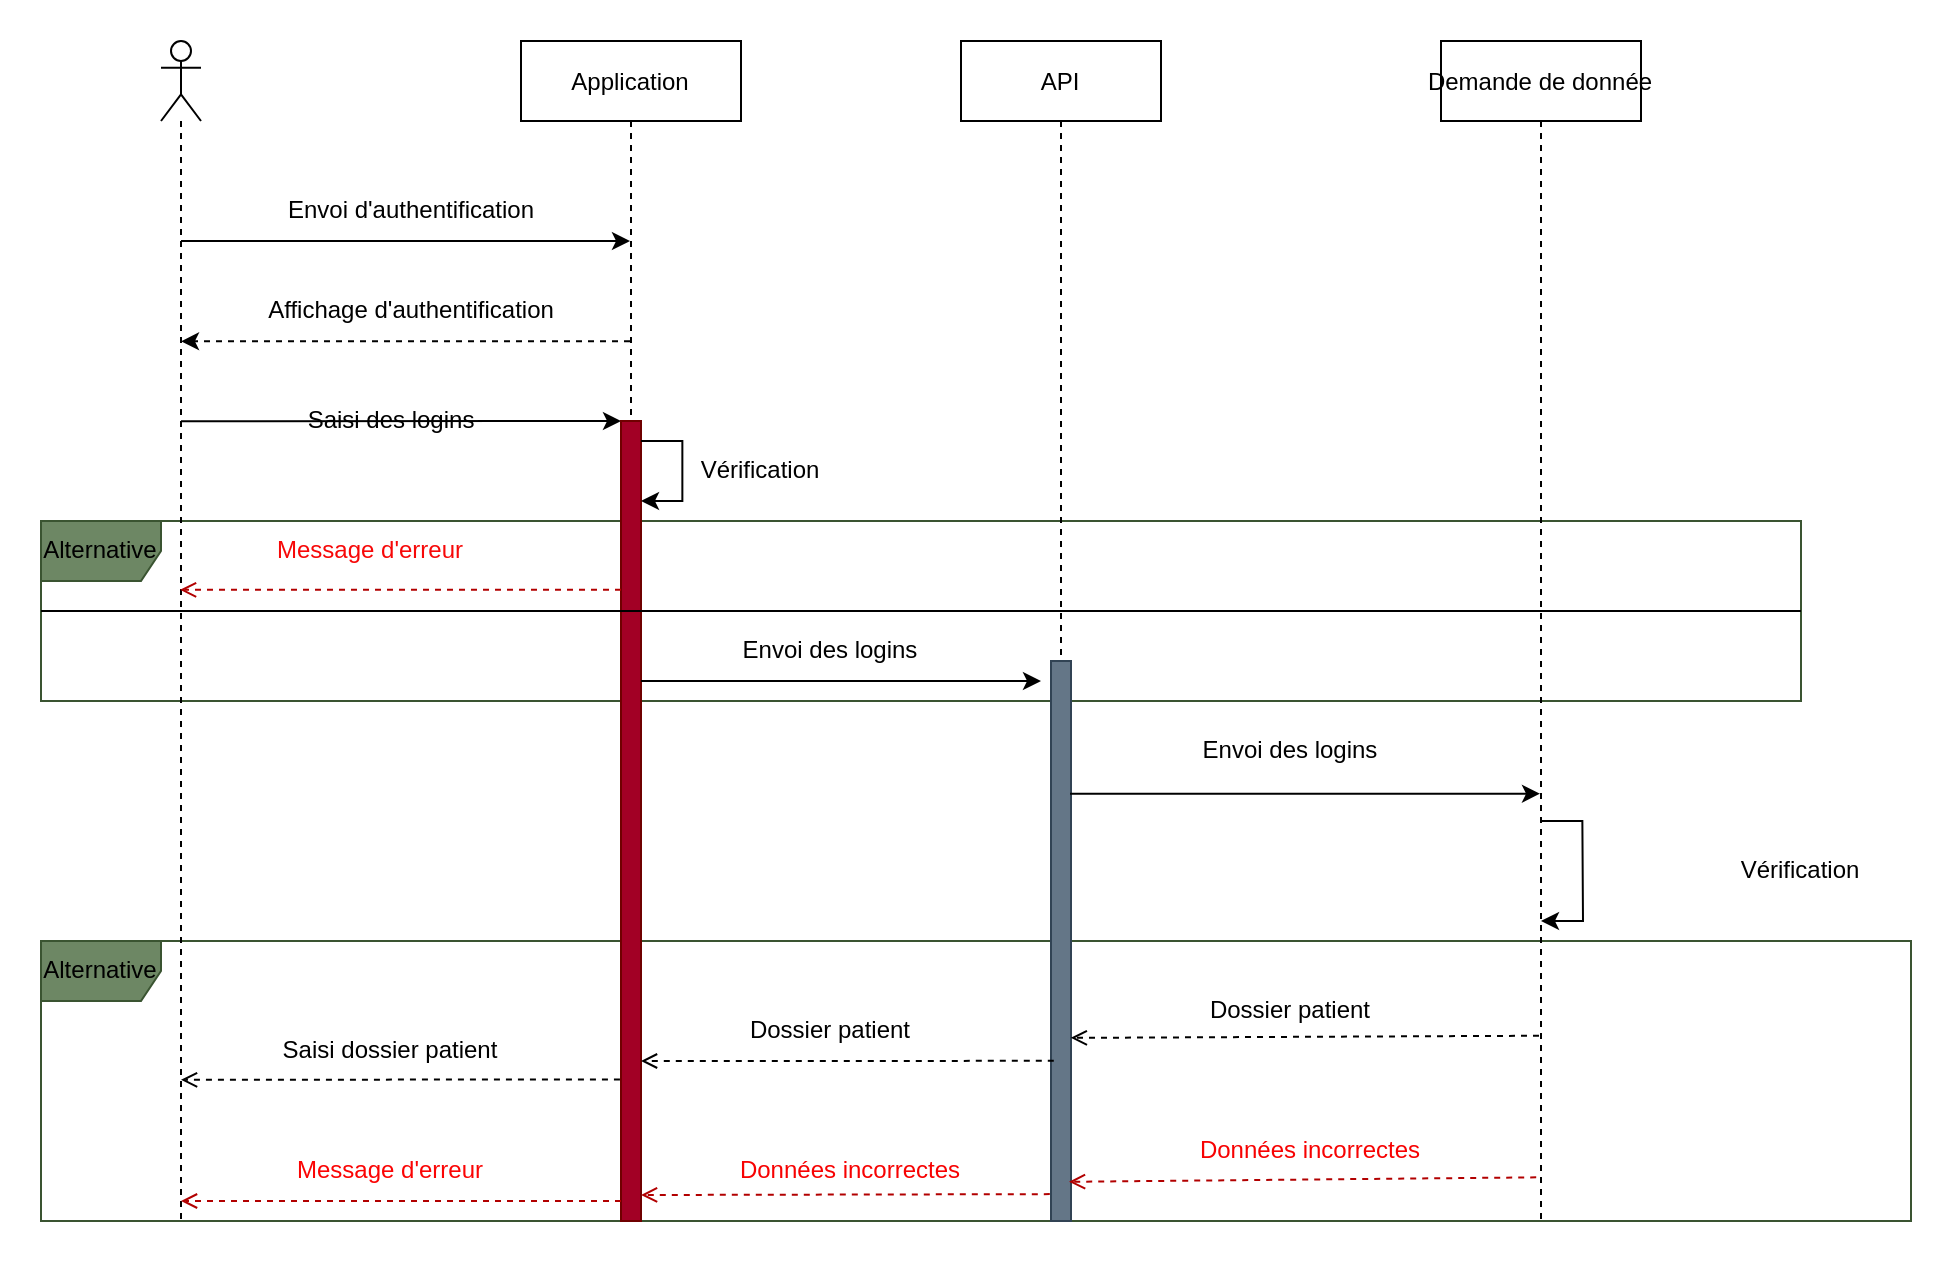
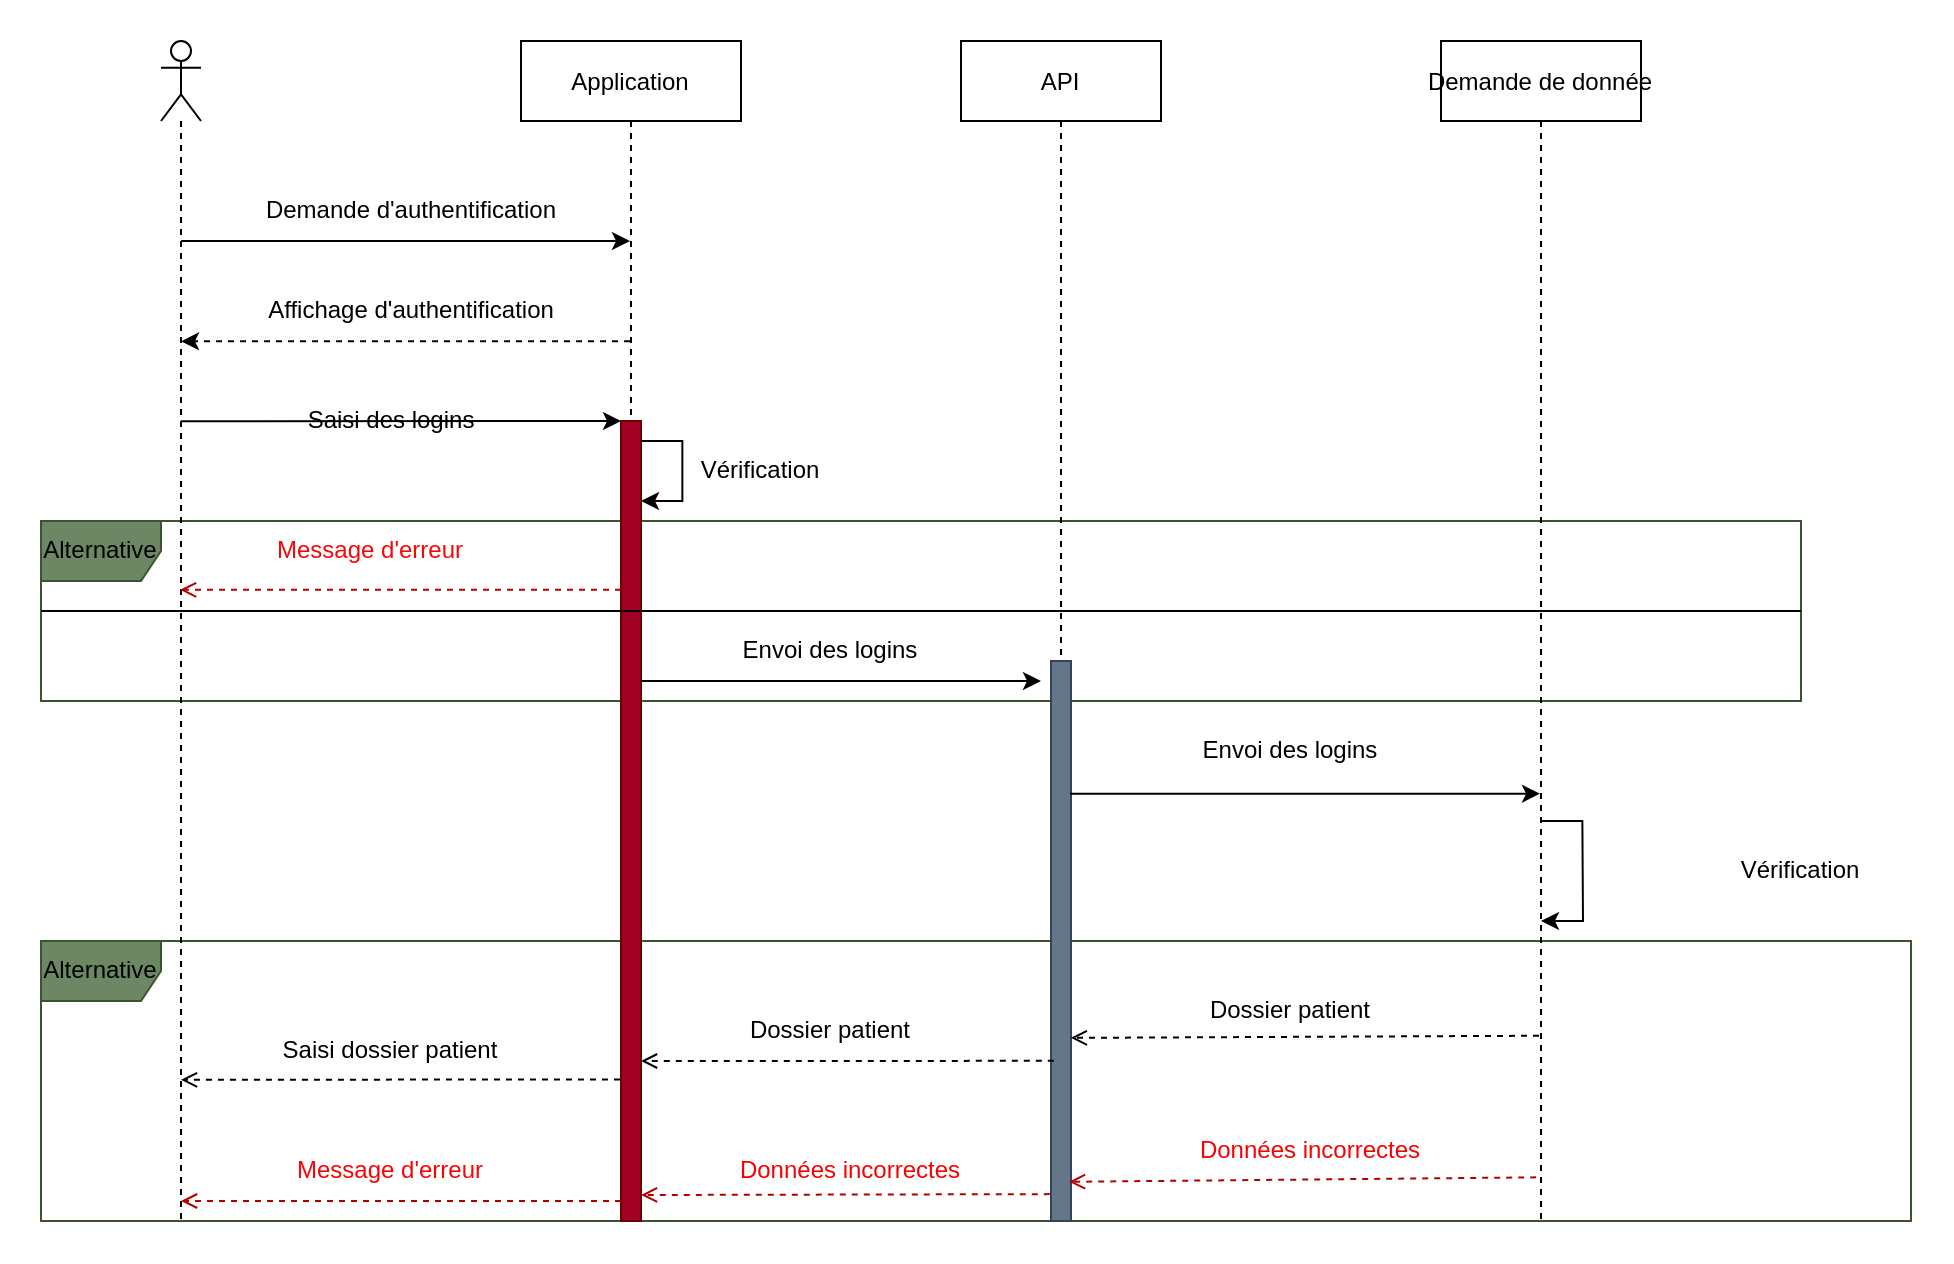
(412, 211) -> (412, 211)
